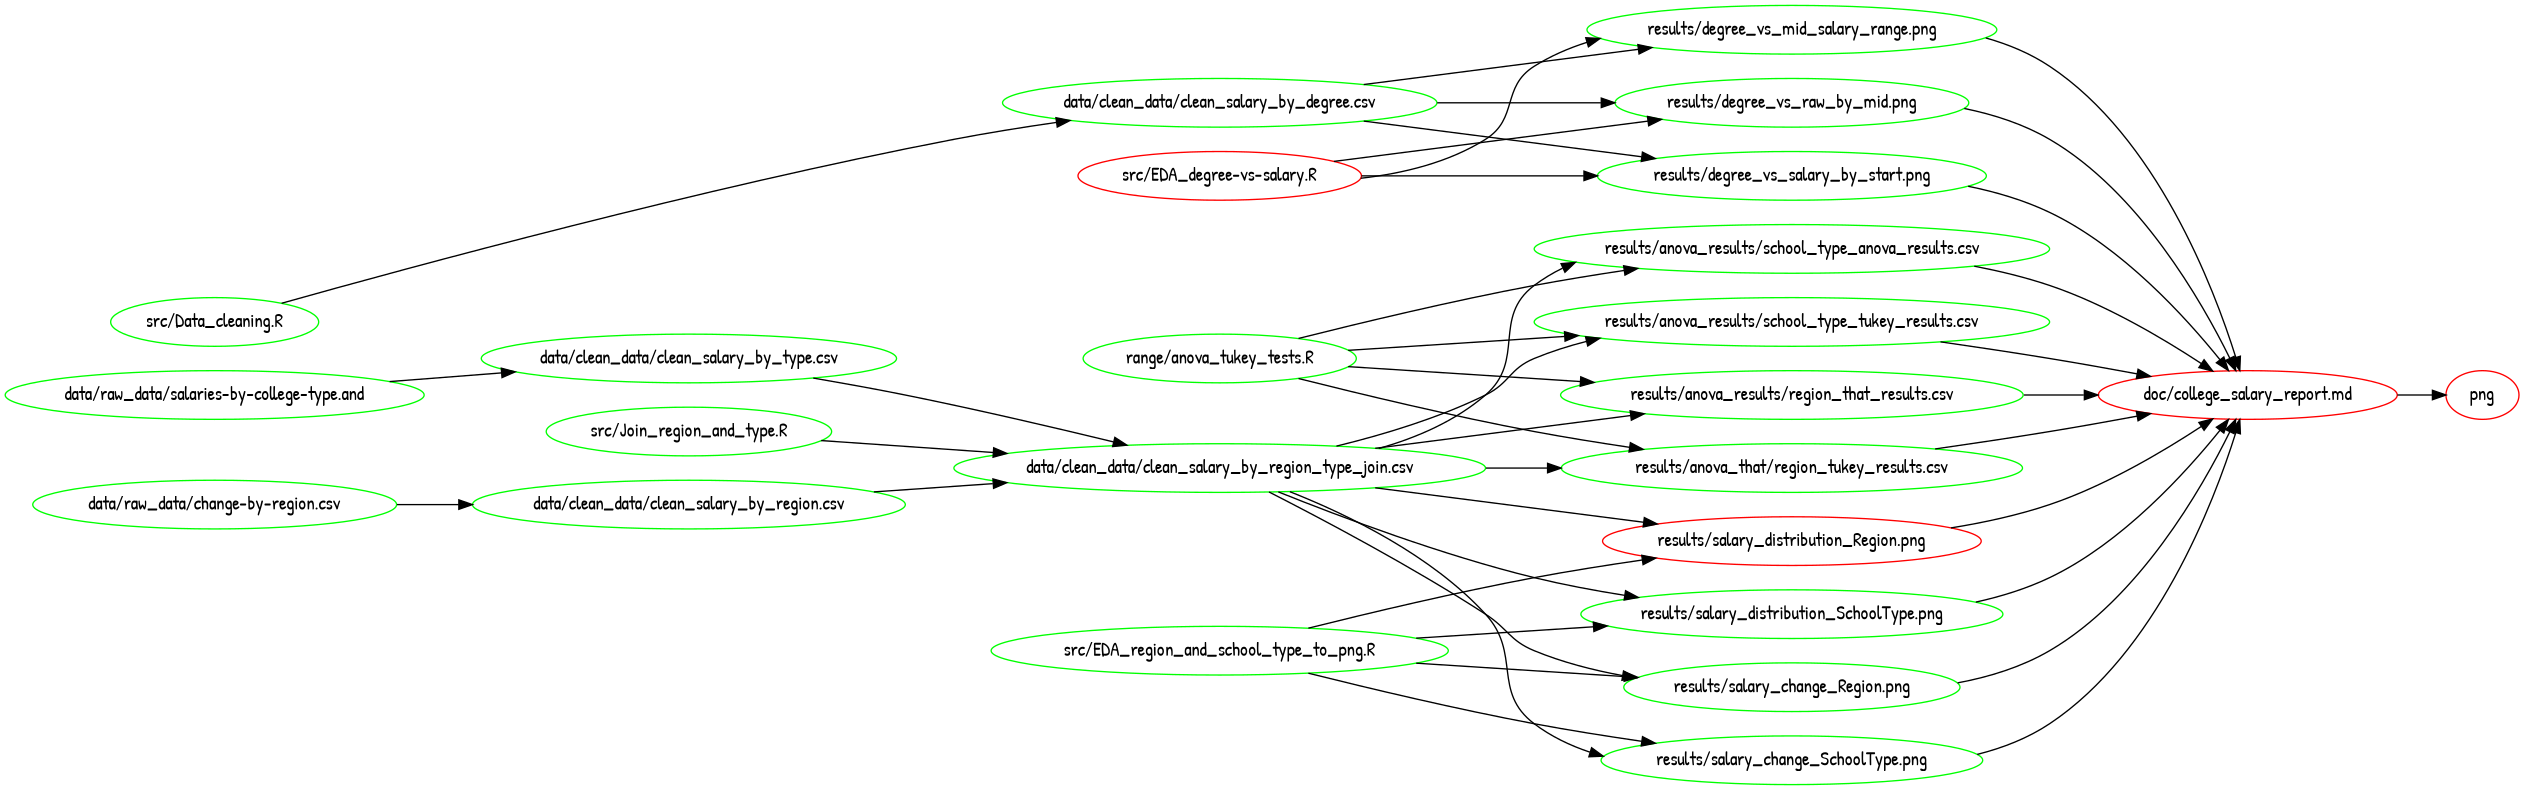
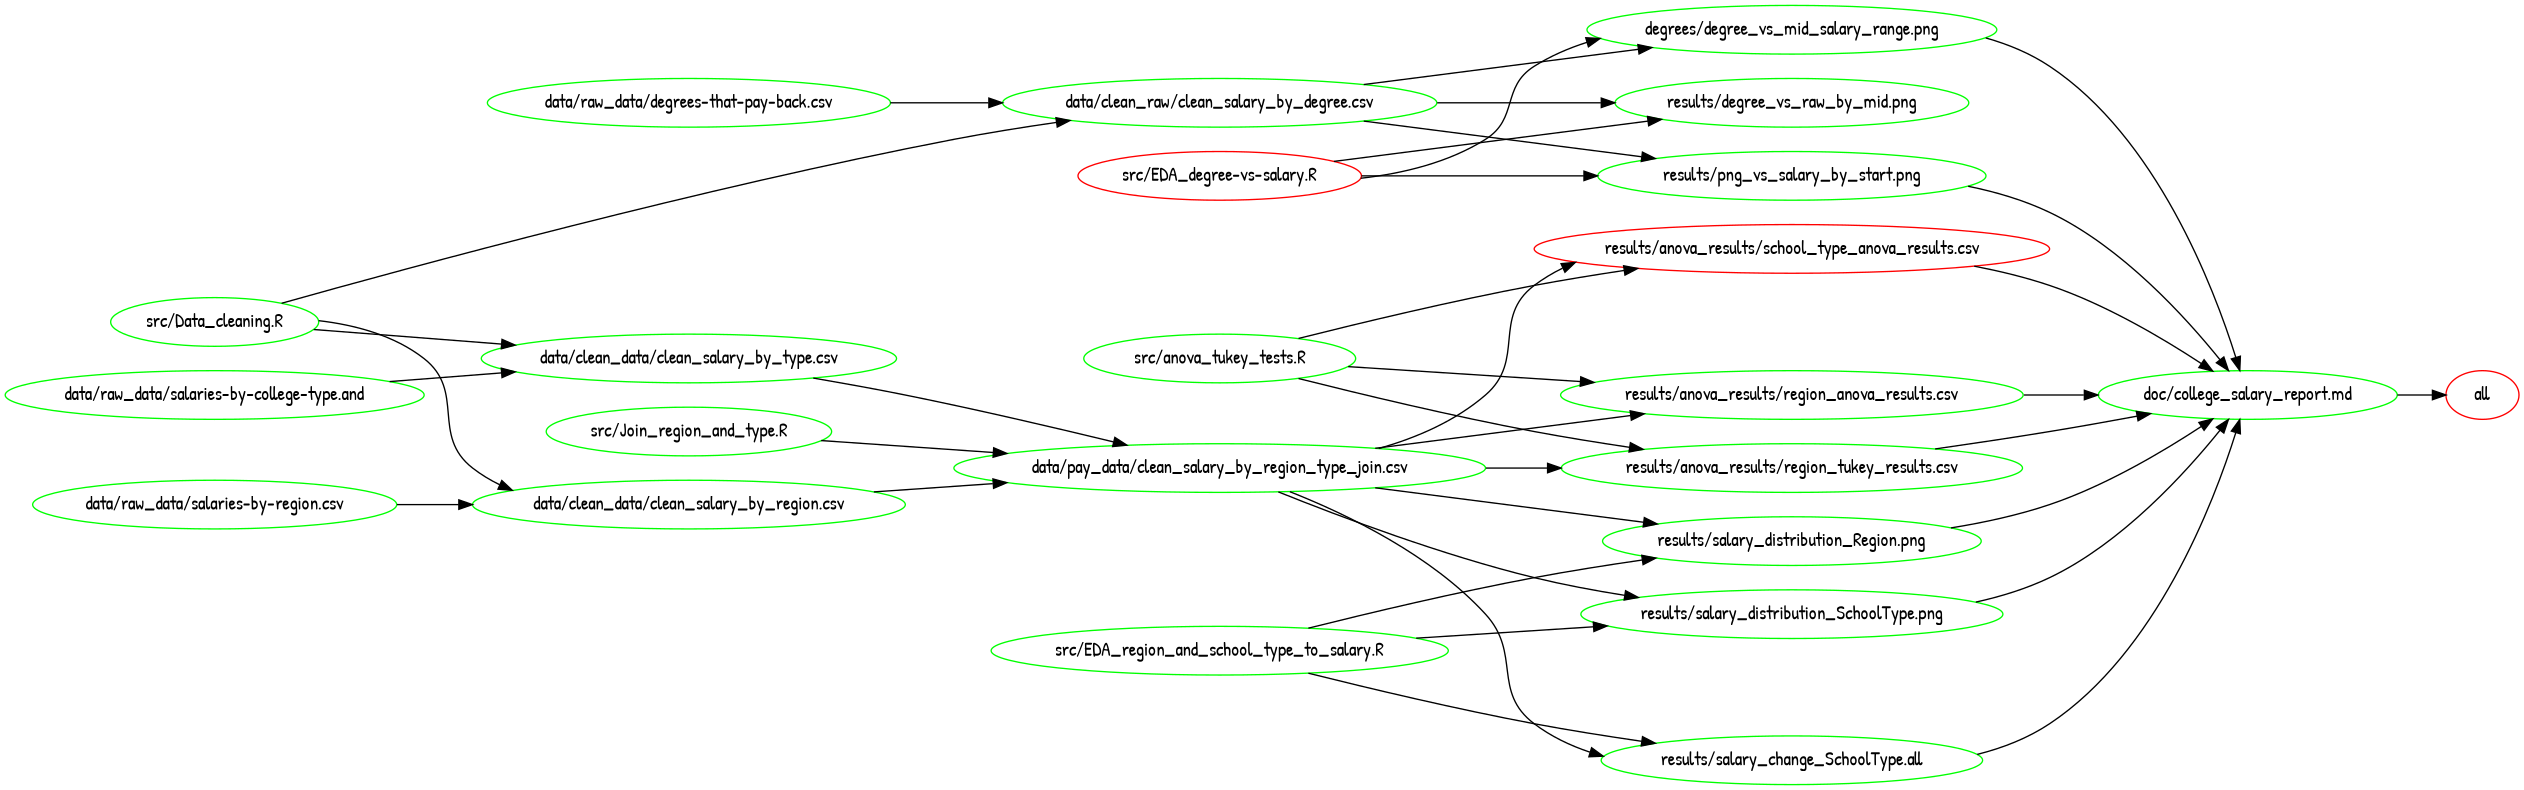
(1792, 30) -> (1792, 30)
none -> (689, 103)
(1220, 103) -> (1220, 103)
(1792, 176) -> (1792, 176)
(2125, 202) -> none
(1792, 249) -> (1792, 249)
(1792, 322) -> none
none -> (408, 337)
(1220, 358) -> (1220, 358)
none -> (434, 369)
(1792, 395) -> (1792, 395)
(2248, 395) -> (2248, 395)
(2482, 395) -> (2482, 395)
(1220, 468) -> (1220, 468)
(1792, 468) -> (1792, 468)
(215, 505) -> (215, 505)
(1792, 541) -> (1792, 541)
(1220, 651) -> (1220, 651)
(1792, 687) -> none
(1792, 760) -> (1792, 760)
